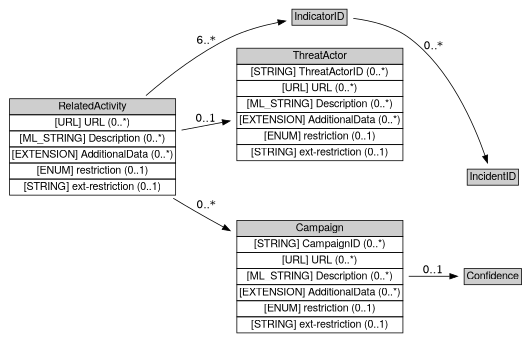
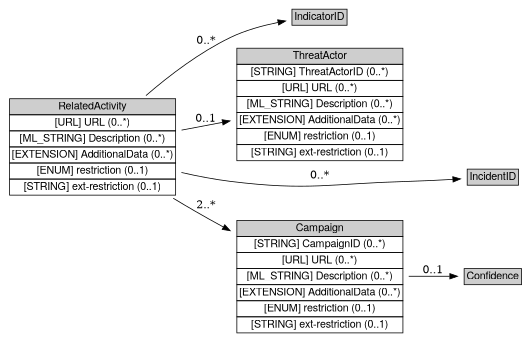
(206, 41) -> (206, 41)
(438, 67) -> (317, 186)
(206, 205) -> (206, 205)
